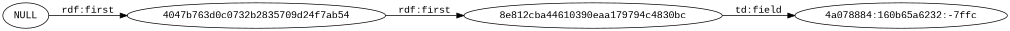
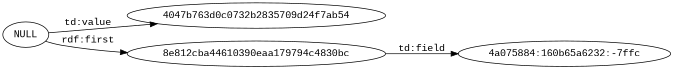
(88, 10) -> (88, 22)
(421, 16) -> (83, 48)
(901, 16) -> (564, 54)
